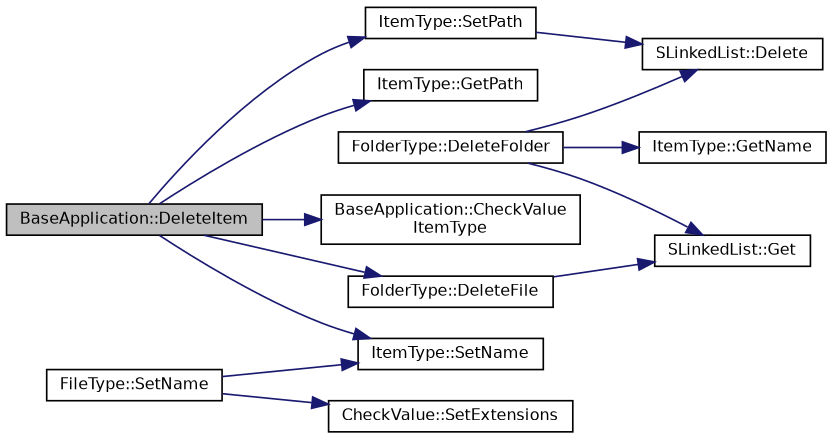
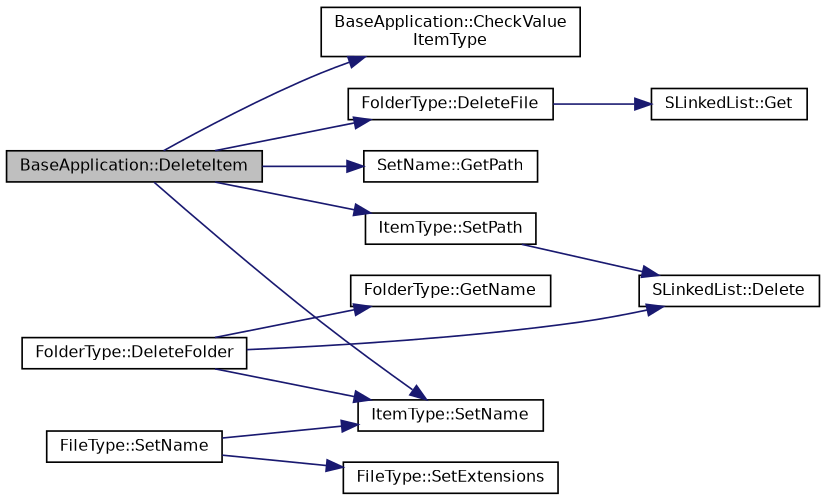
(451, 85) -> (451, 166)
(733, 148) -> (451, 291)
(610, 190) -> (285, 383)
(451, 416) -> (451, 478)
